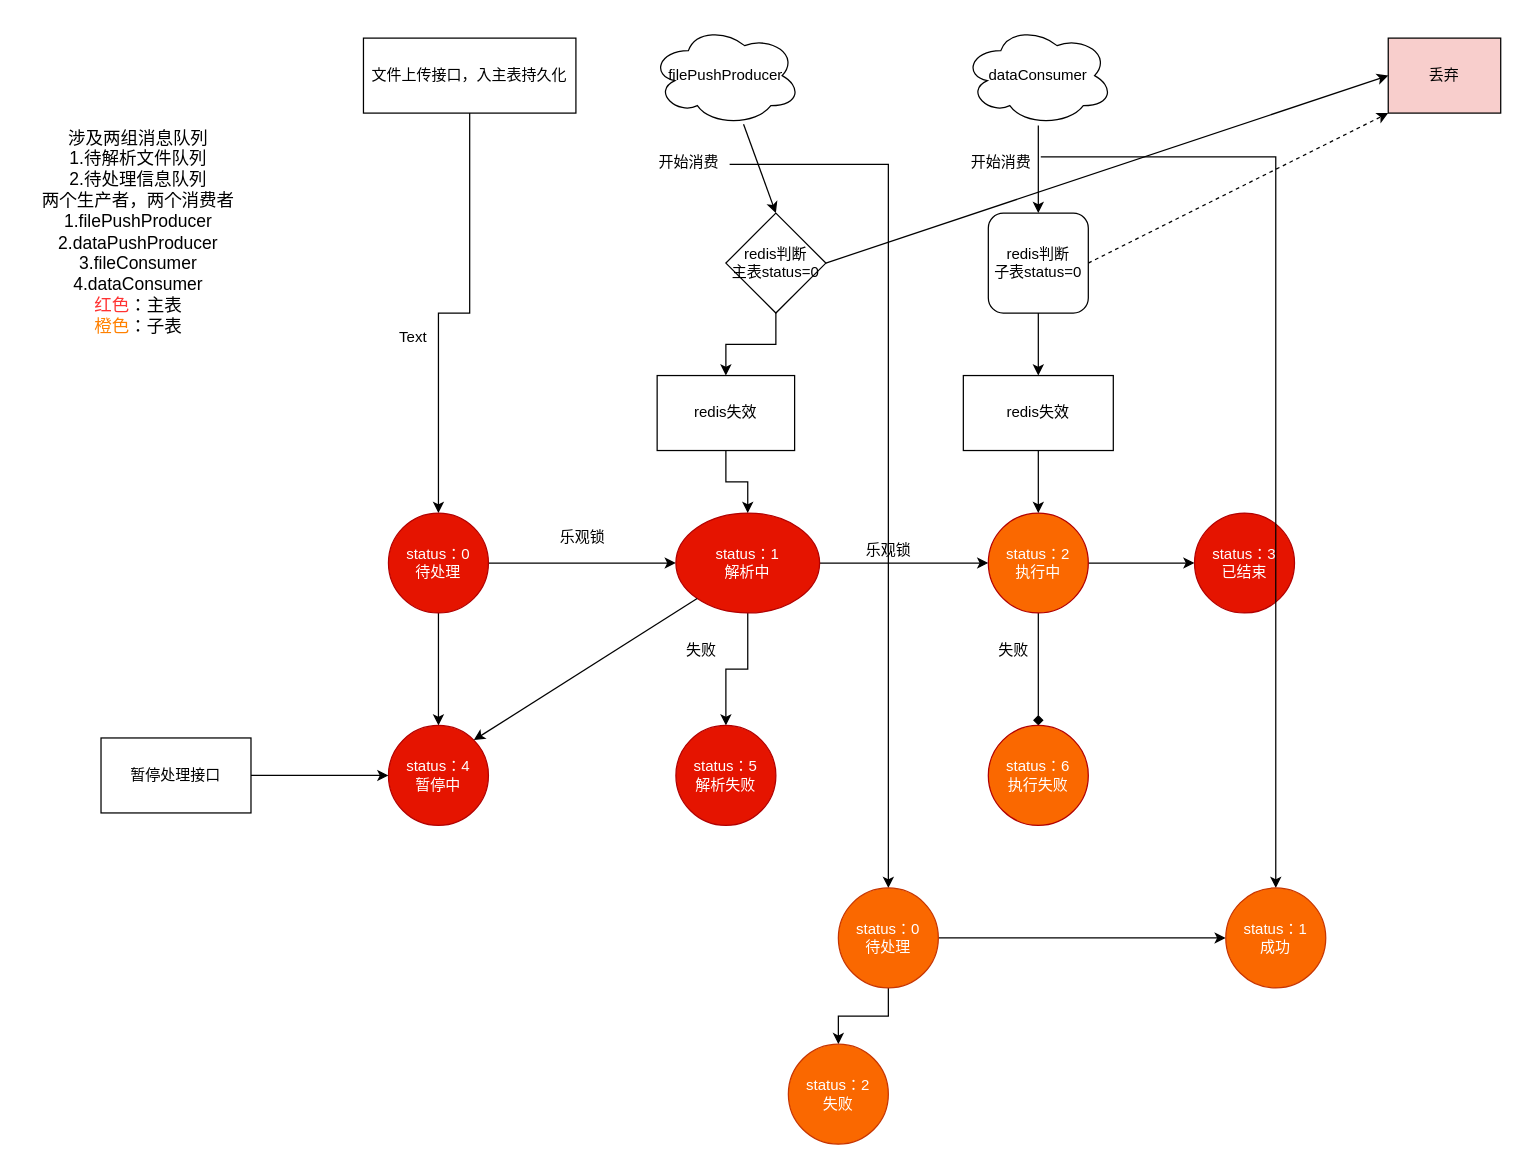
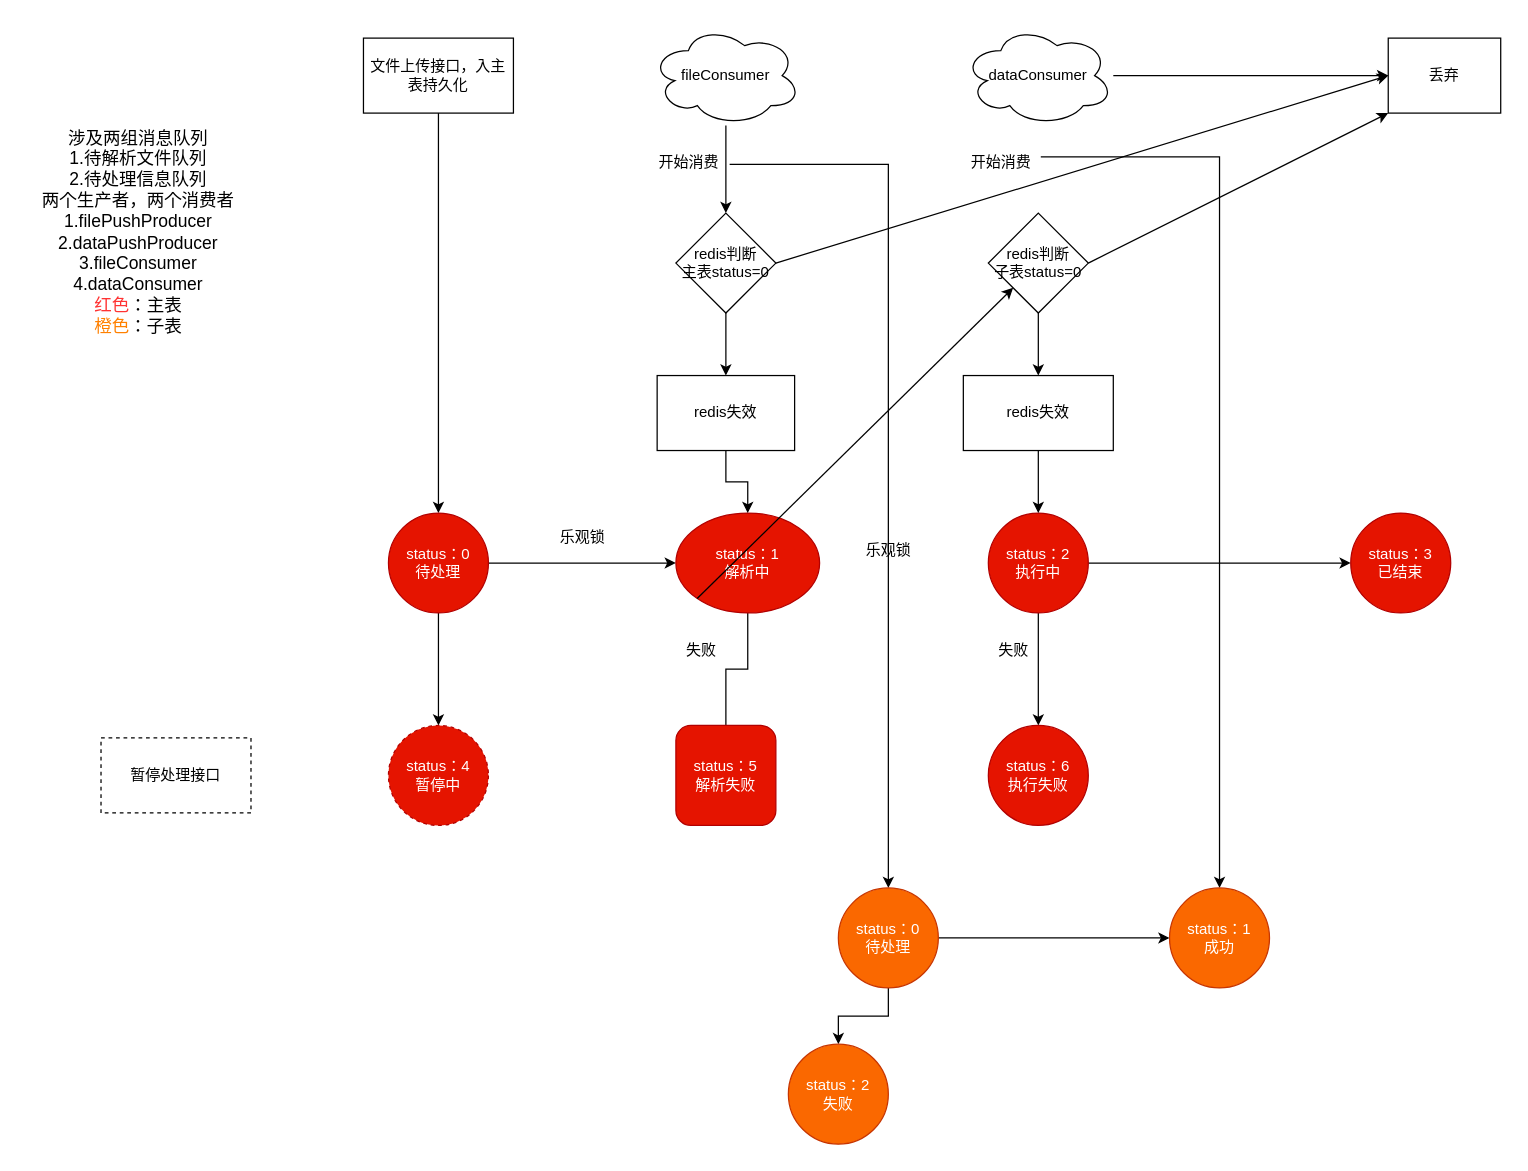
(469, 76) -> (438, 76)
(726, 76) -> (726, 76)
(1444, 76) -> (1444, 76)
(1038, 165) -> (1246, 76)
(1233, 191) -> (1233, 191)
(776, 263) -> (726, 263)
(1038, 263) -> (1038, 263)
(413, 338) -> none
(900, 563) -> none
(1038, 563) -> (1038, 563)
(1244, 563) -> (1401, 563)
(589, 667) -> (852, 446)
(1038, 715) -> (1038, 716)
(726, 716) -> (726, 719)
(176, 776) -> (176, 776)
(315, 776) -> none
(438, 776) -> (438, 776)
(726, 776) -> (726, 776)
(1038, 776) -> (1038, 776)
(1276, 938) -> (1219, 938)
